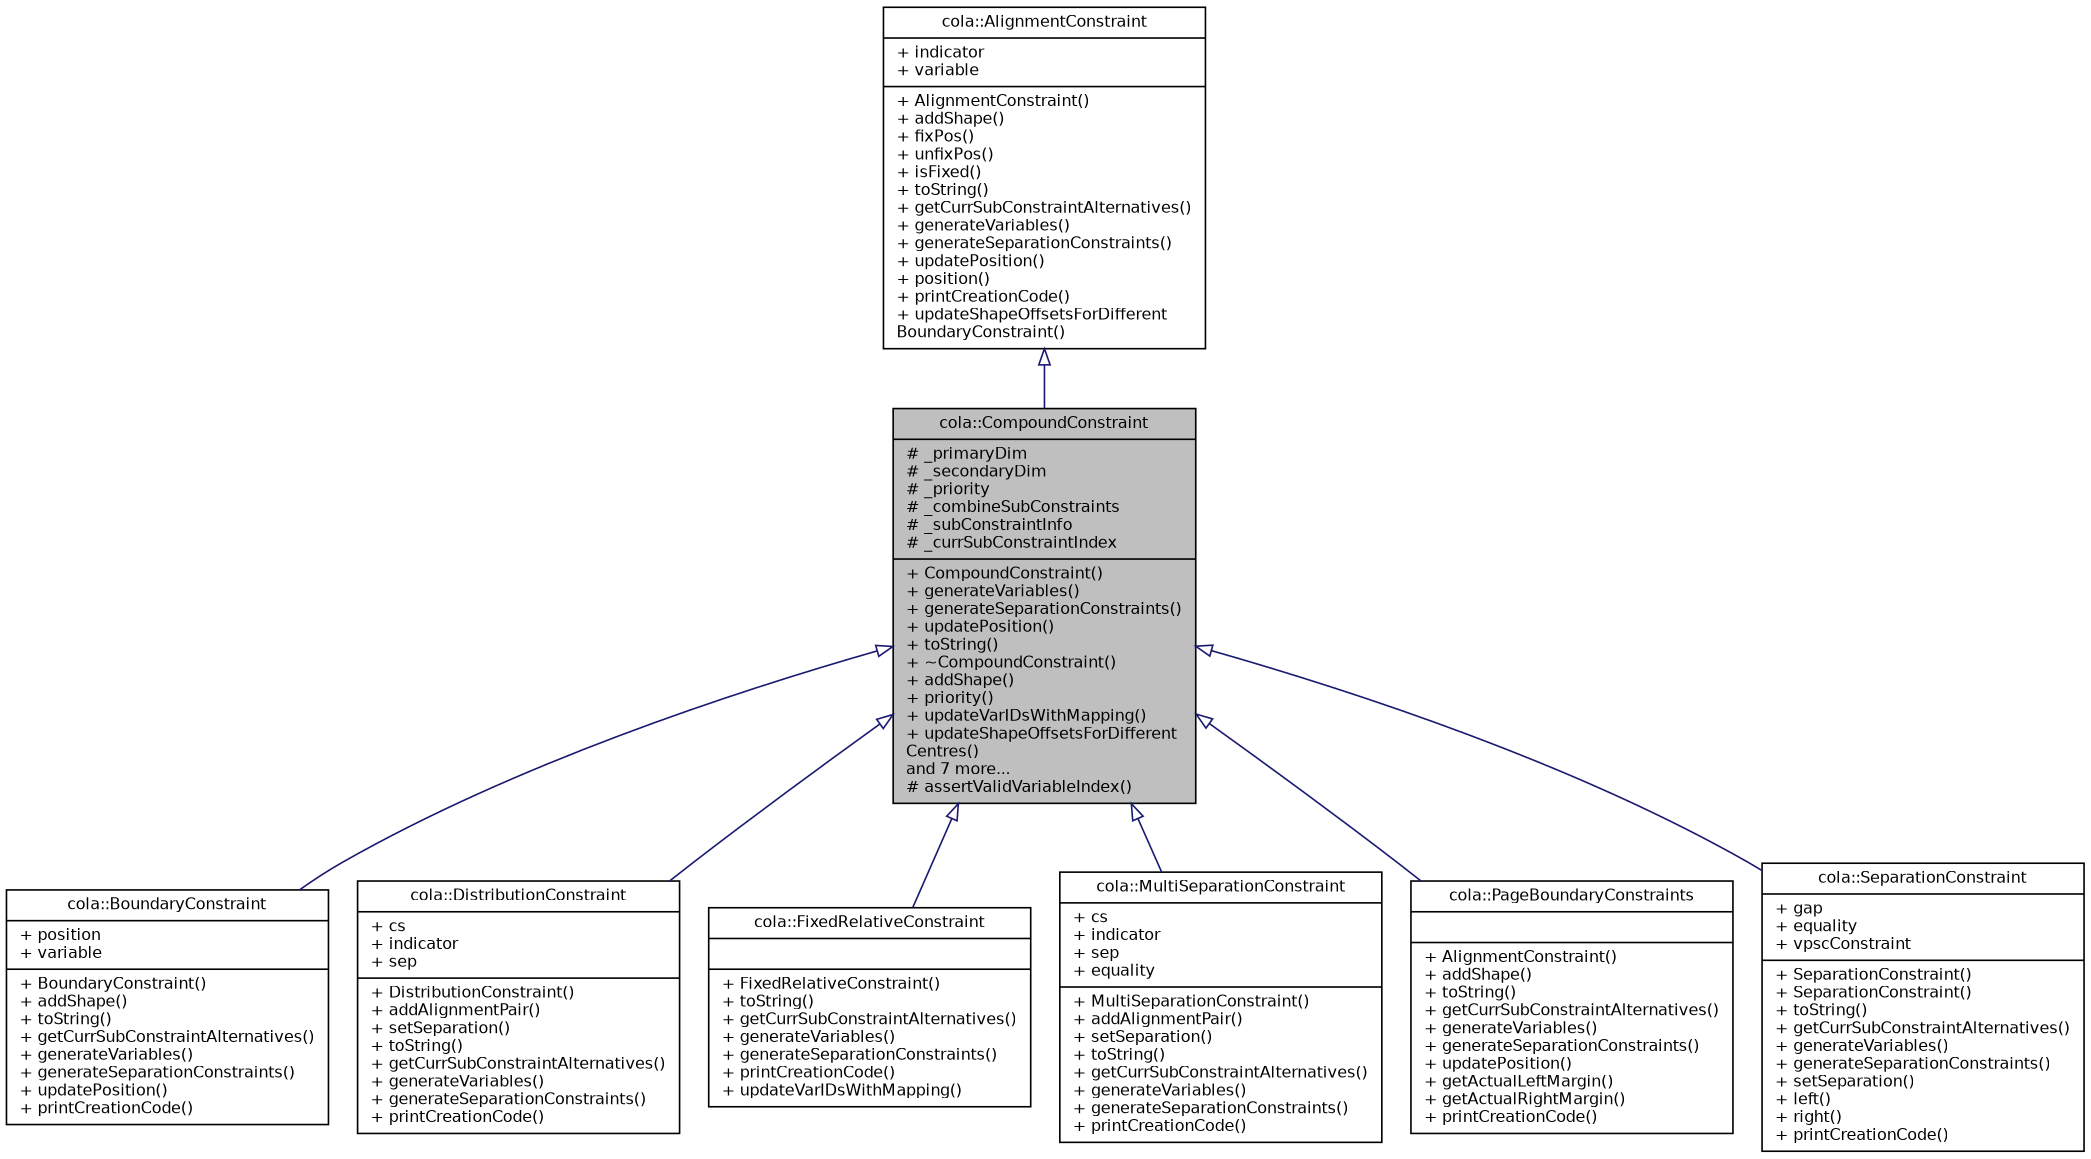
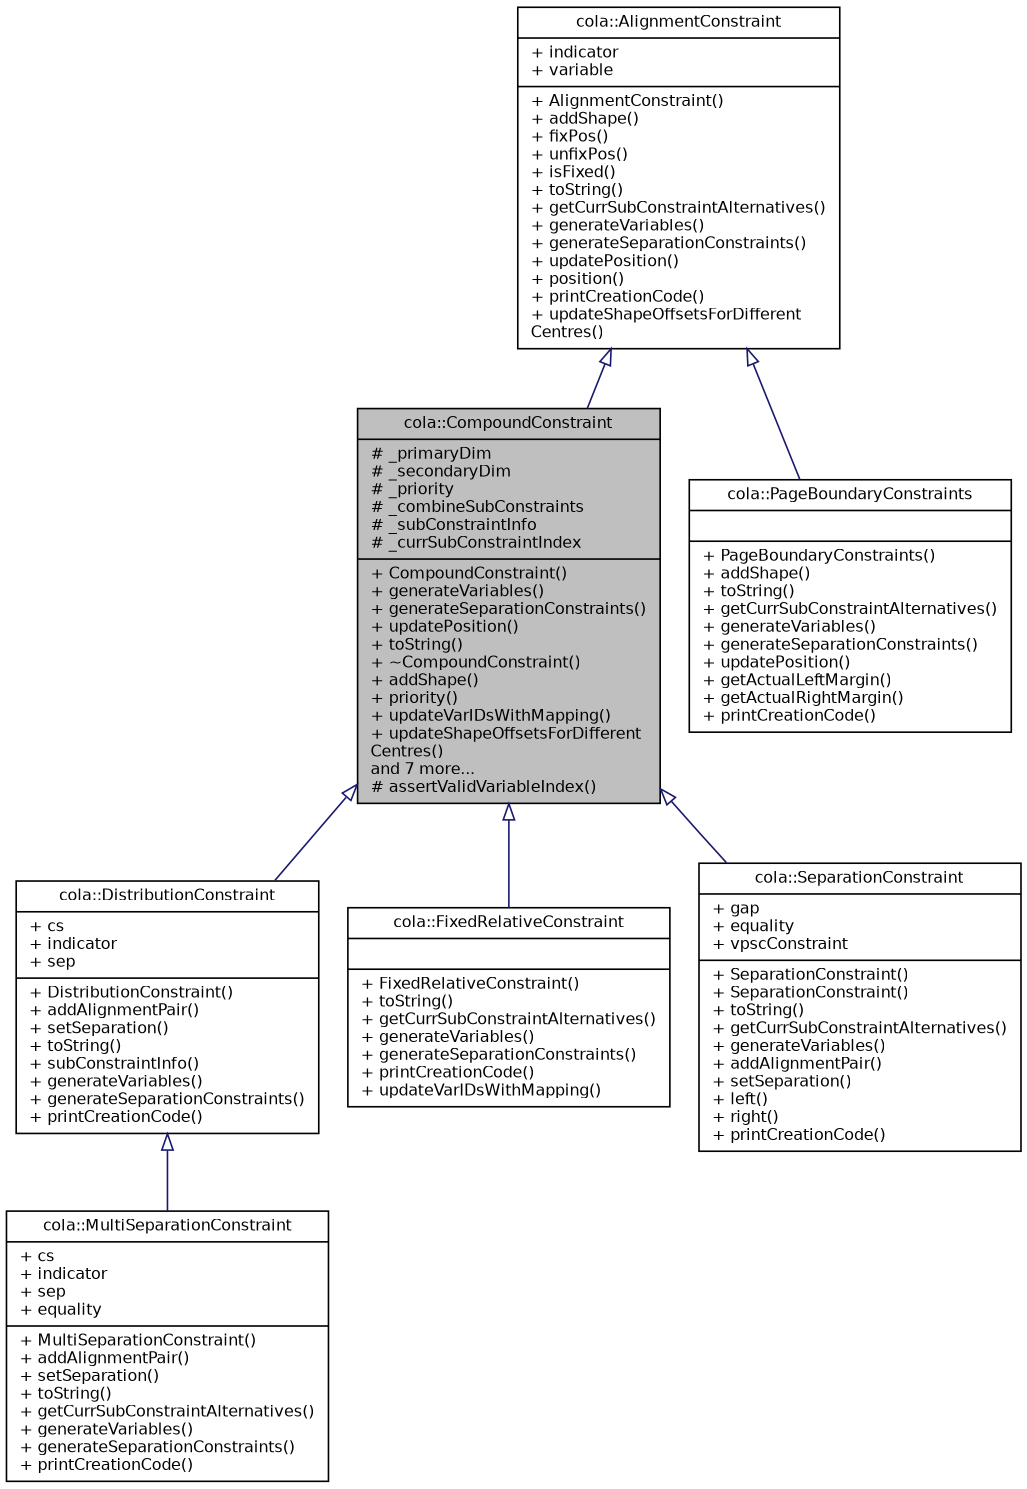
(981, 333) -> (568, 333)
(1316, 801) -> (777, 422)
(1150, 845) -> (167, 1181)
(1521, 957) -> (820, 556)
(167, 1007) -> none
(519, 1064) -> (115, 1064)
(1913, 1064) -> (798, 1064)
